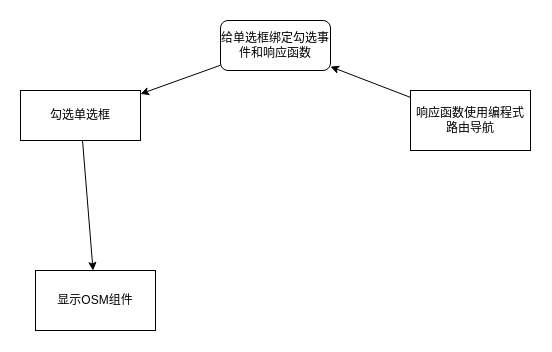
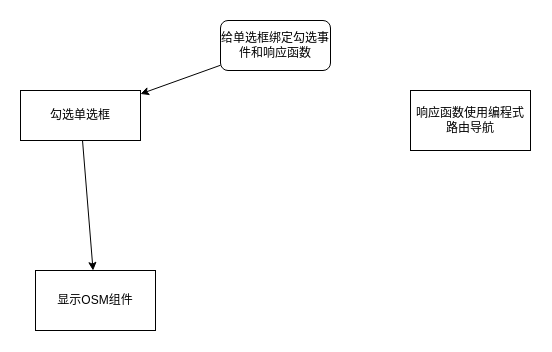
(374, 83) -> none
